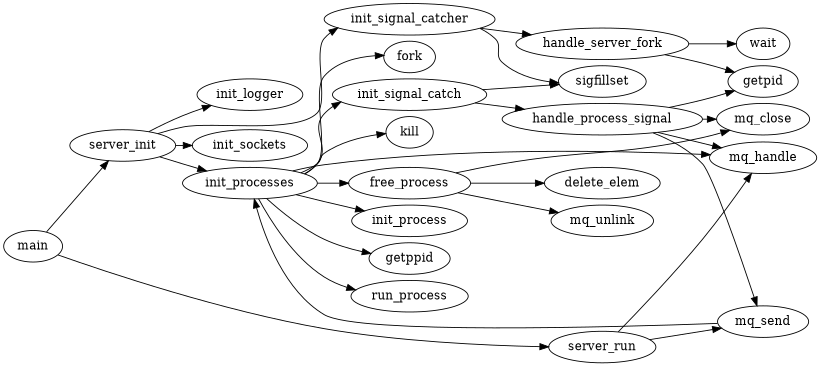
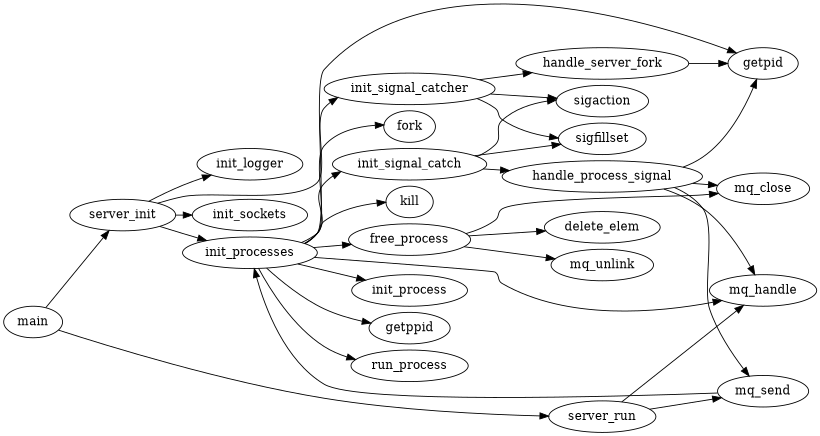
none -> (431, 12)
(763, 44) -> none
none -> (602, 101)
